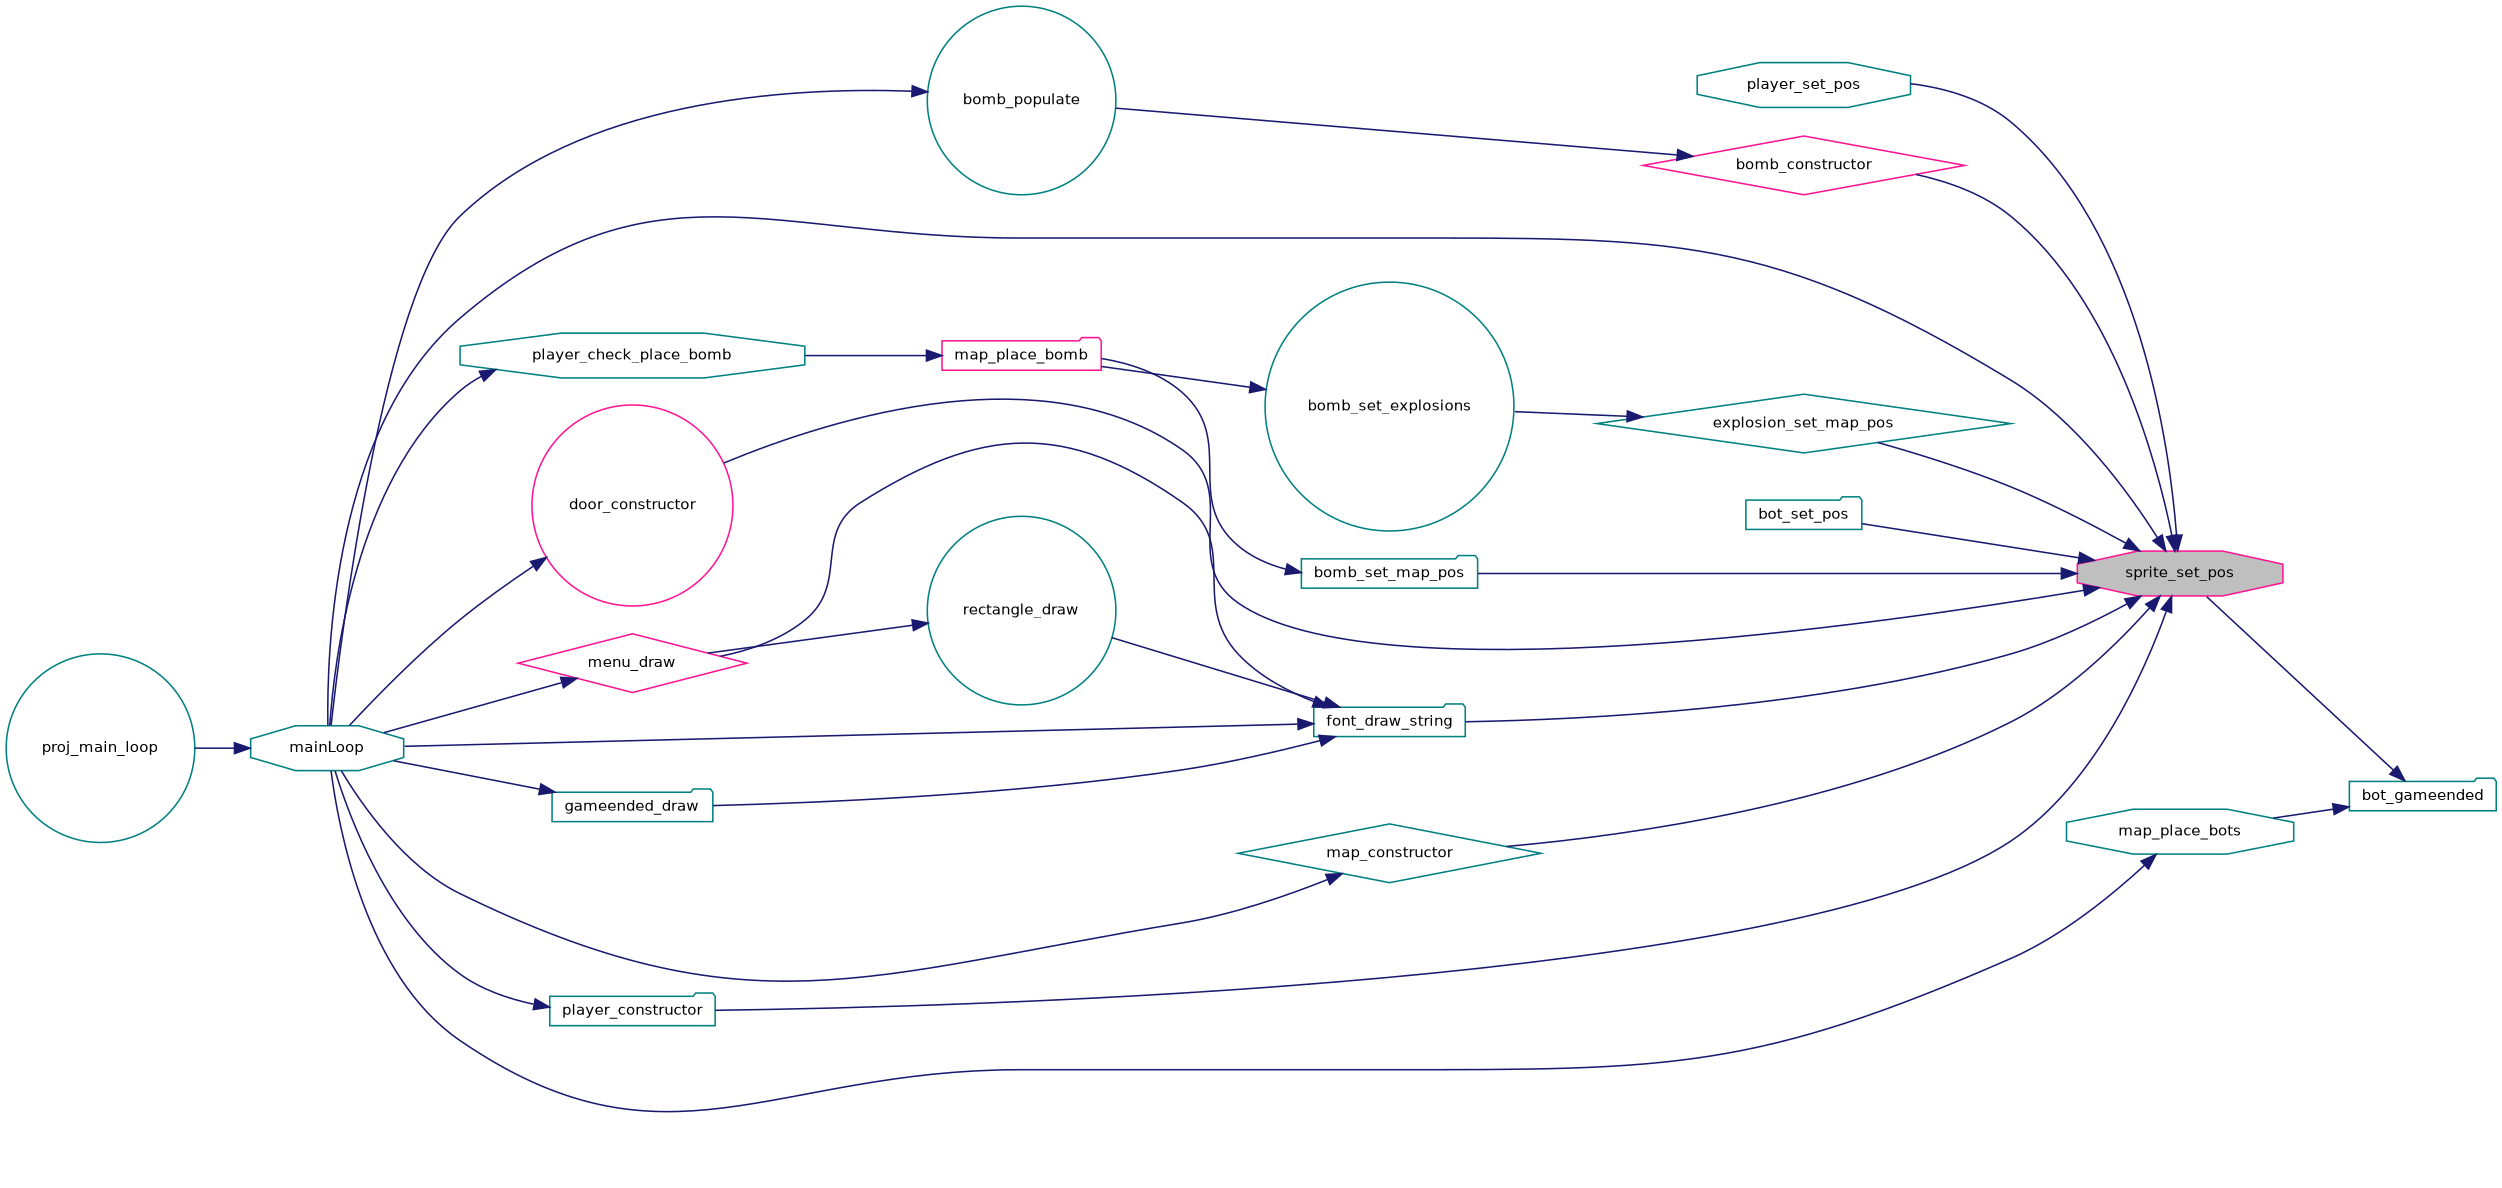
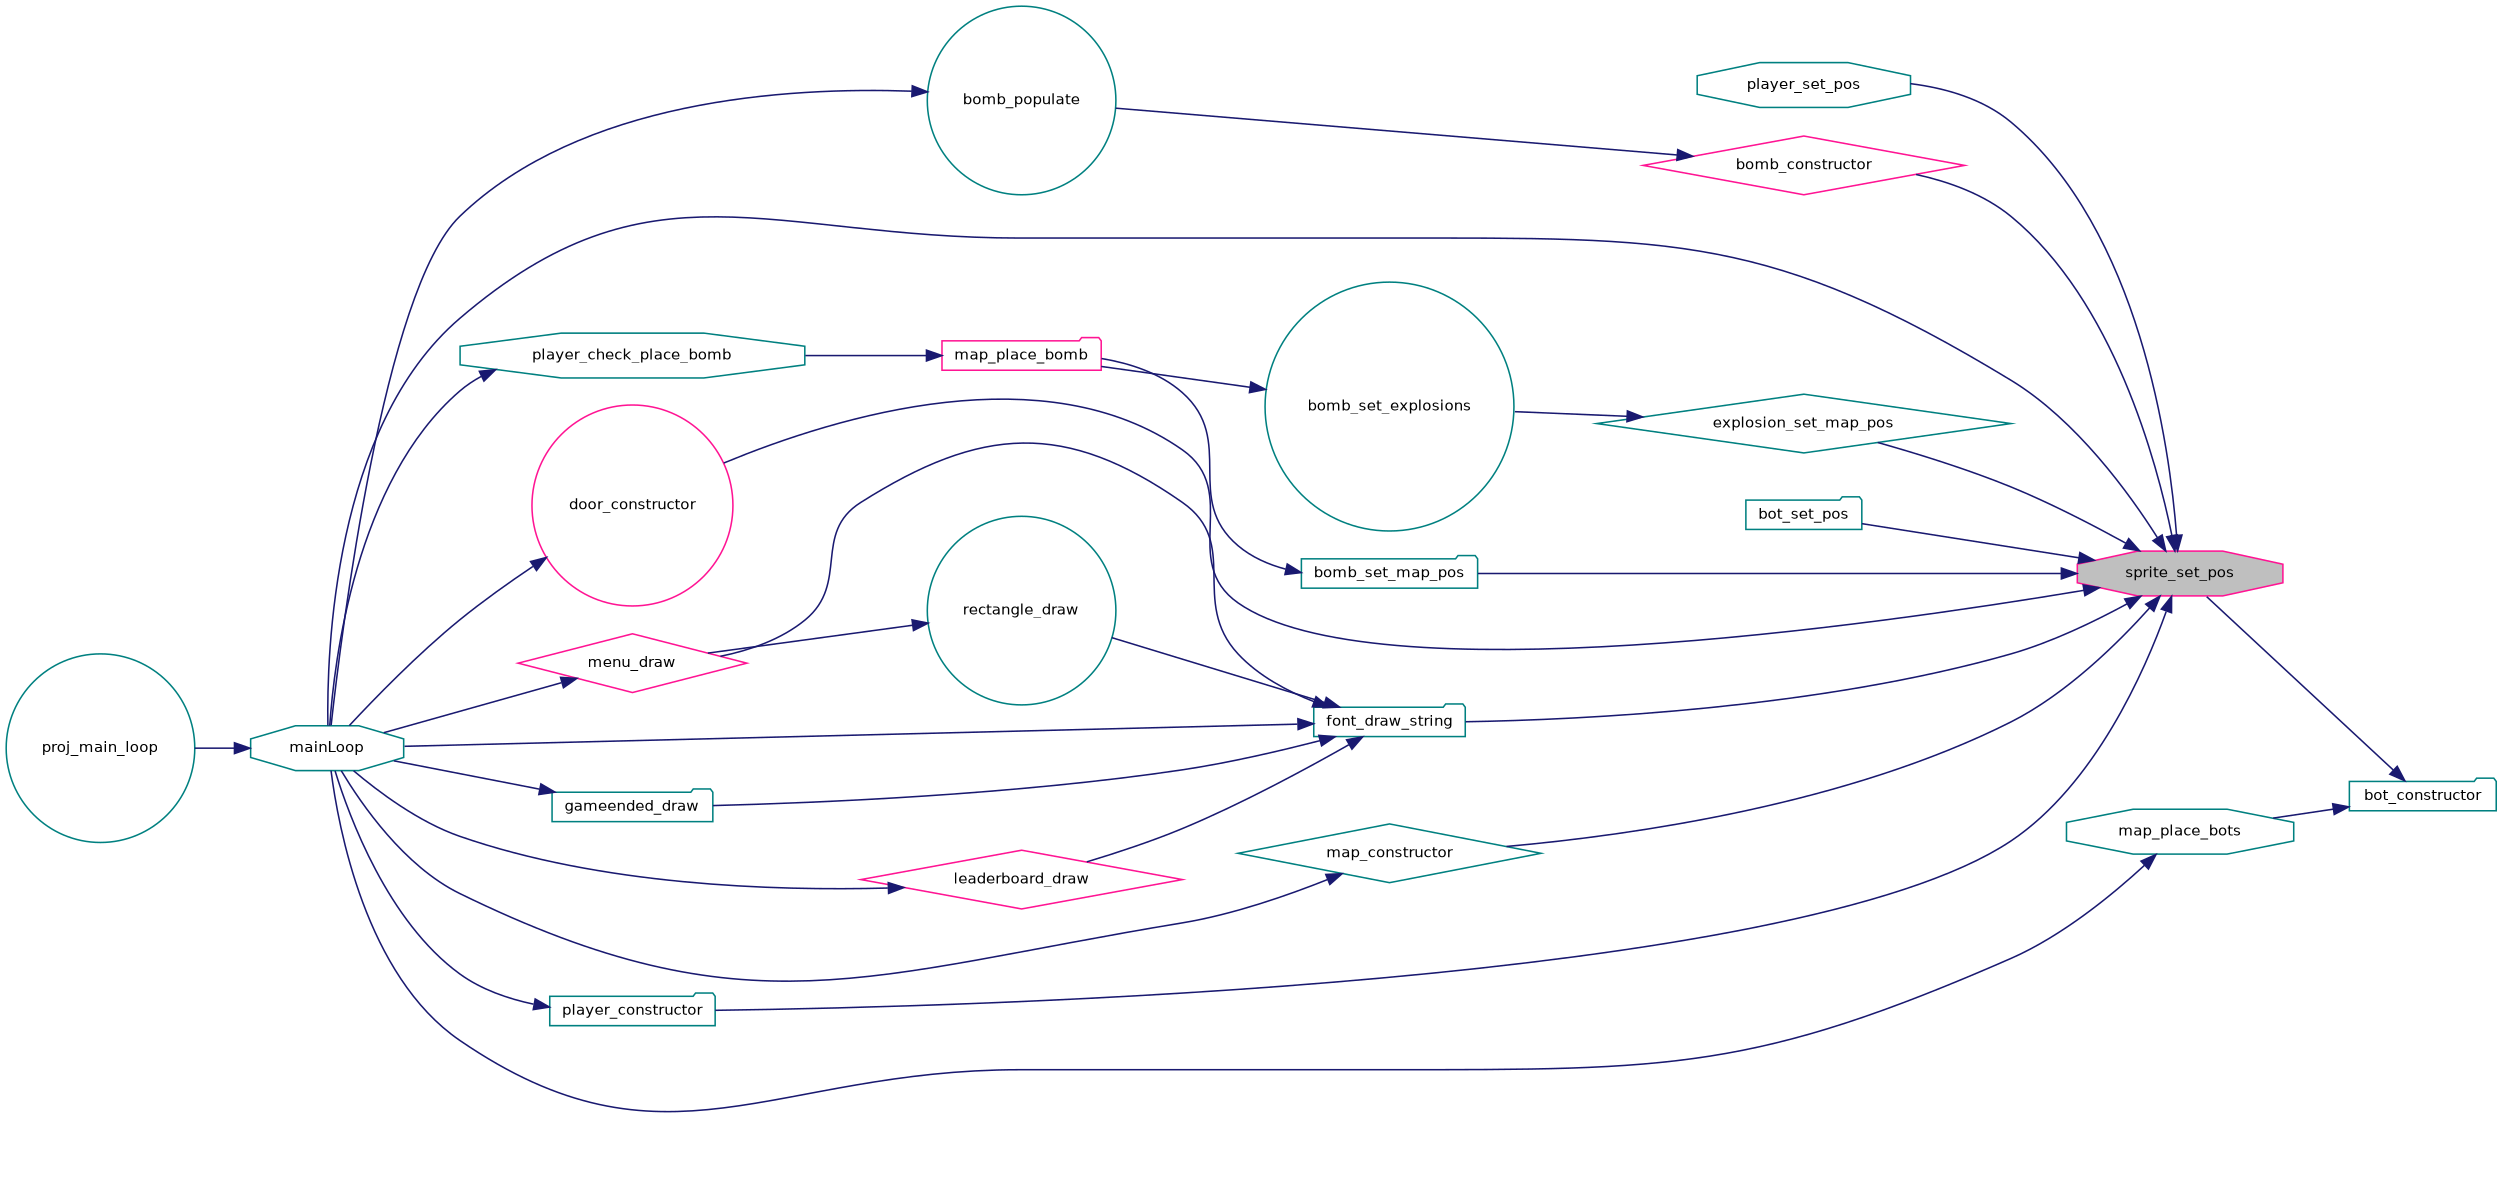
(2423, 796) -> (2423, 796)
none -> (1022, 880)
